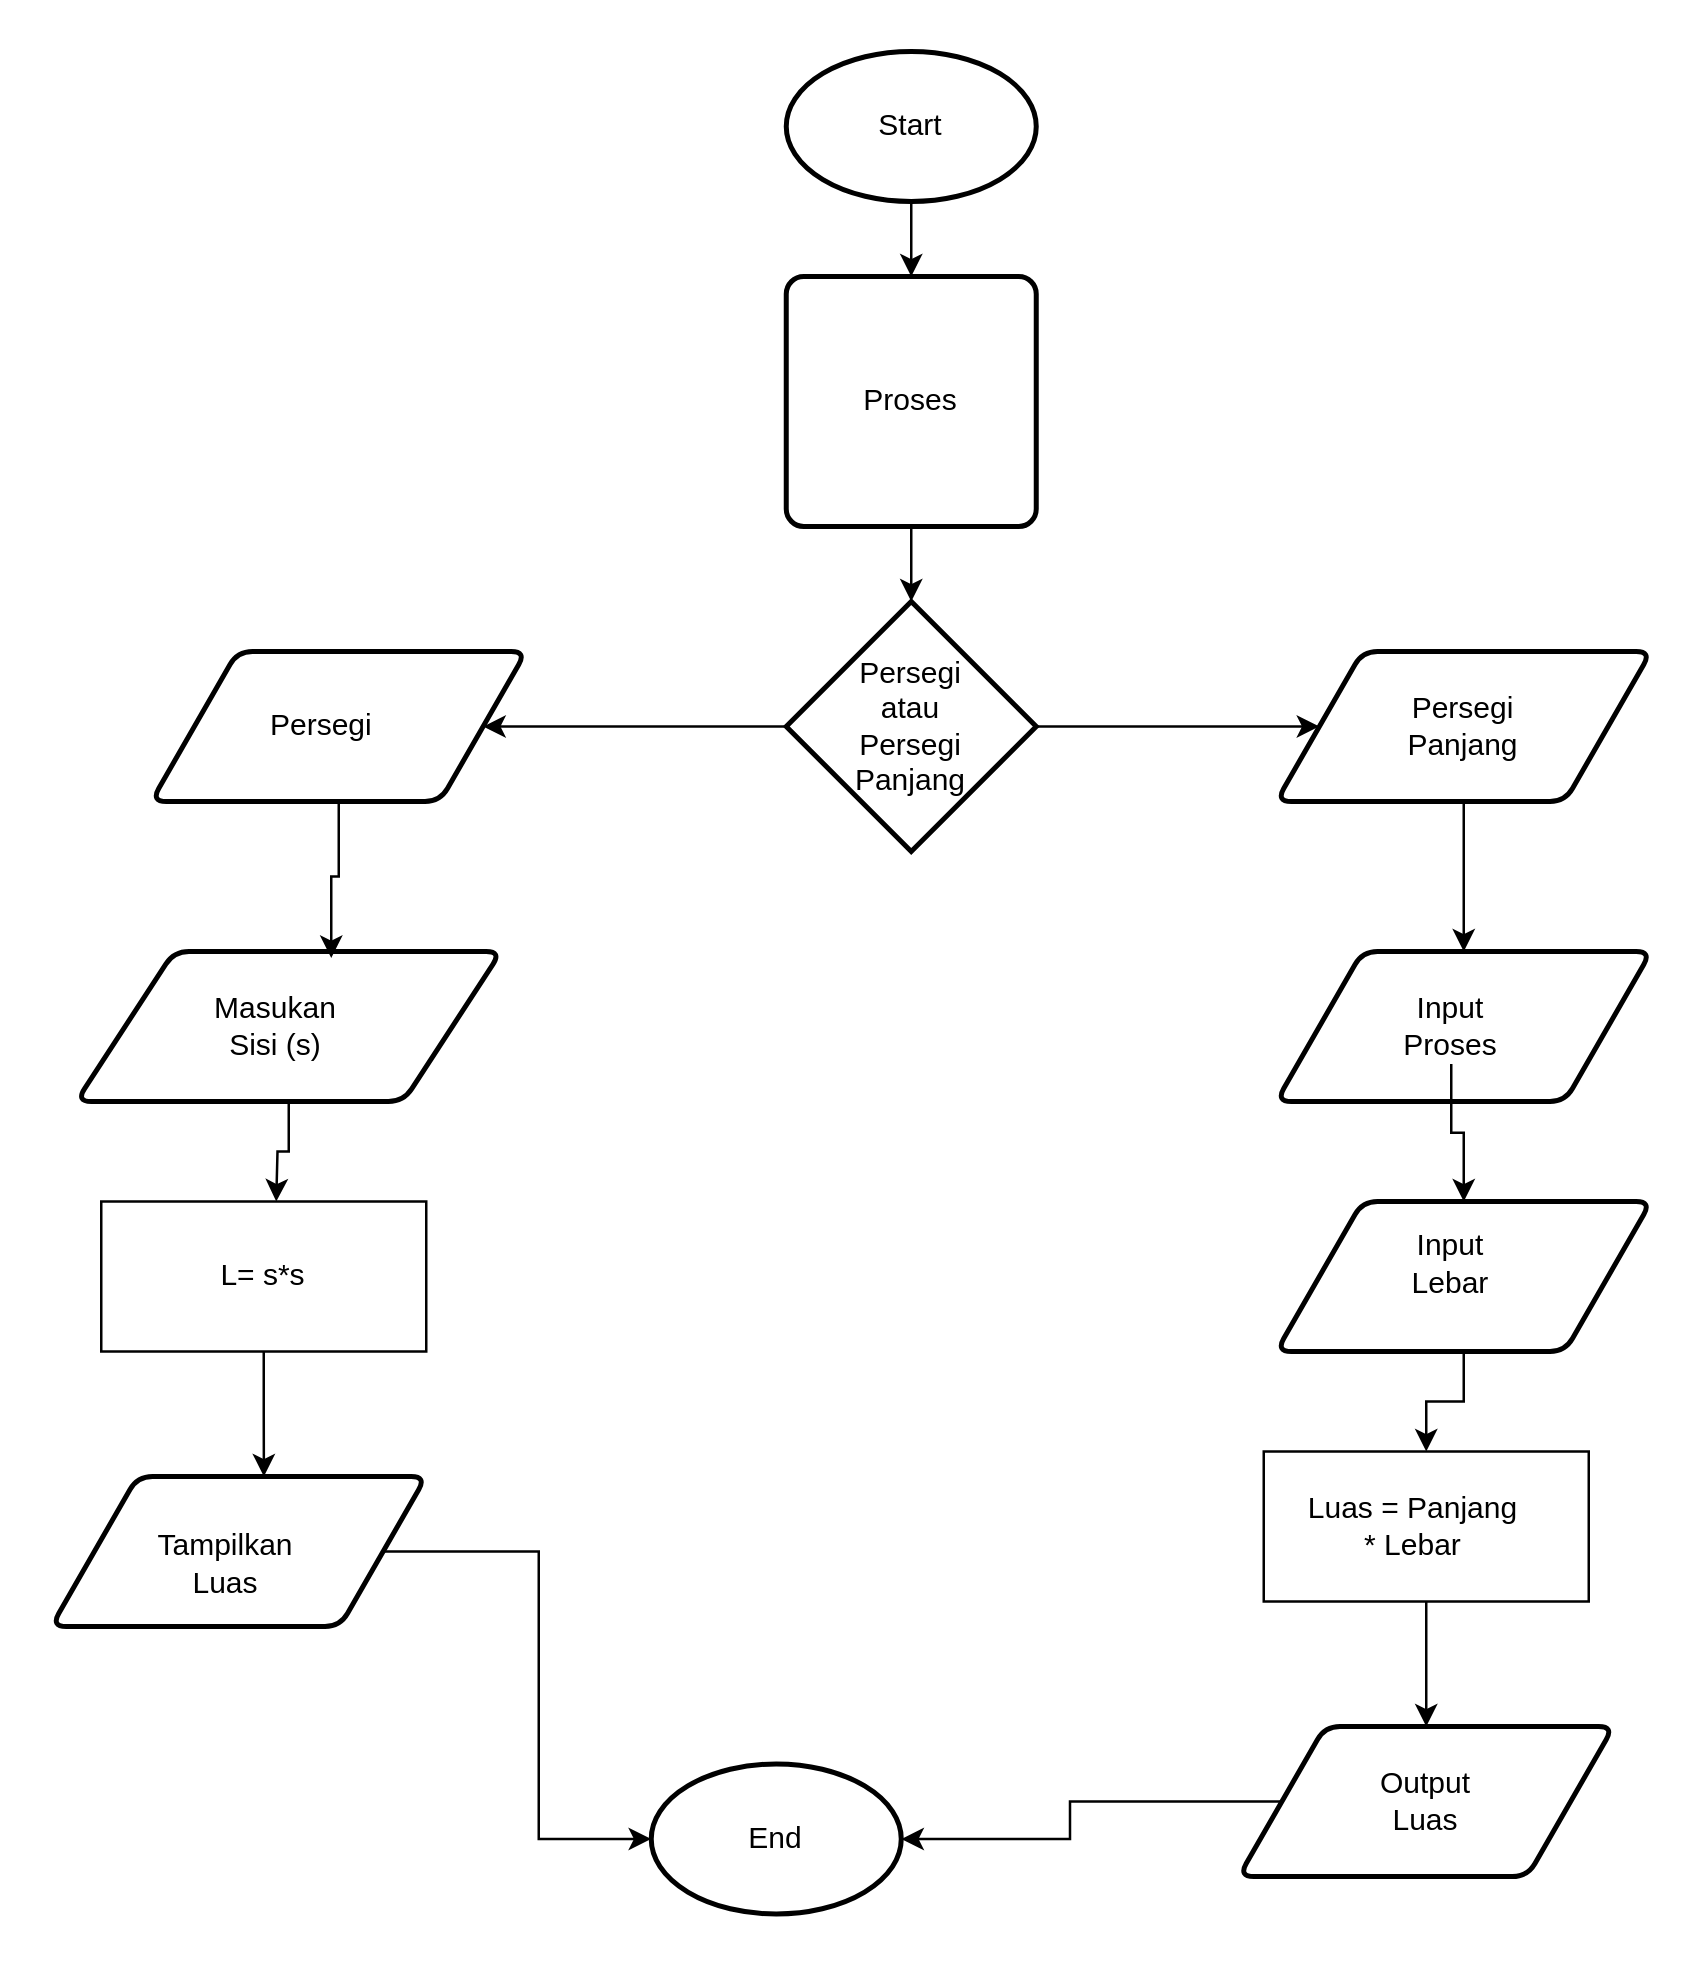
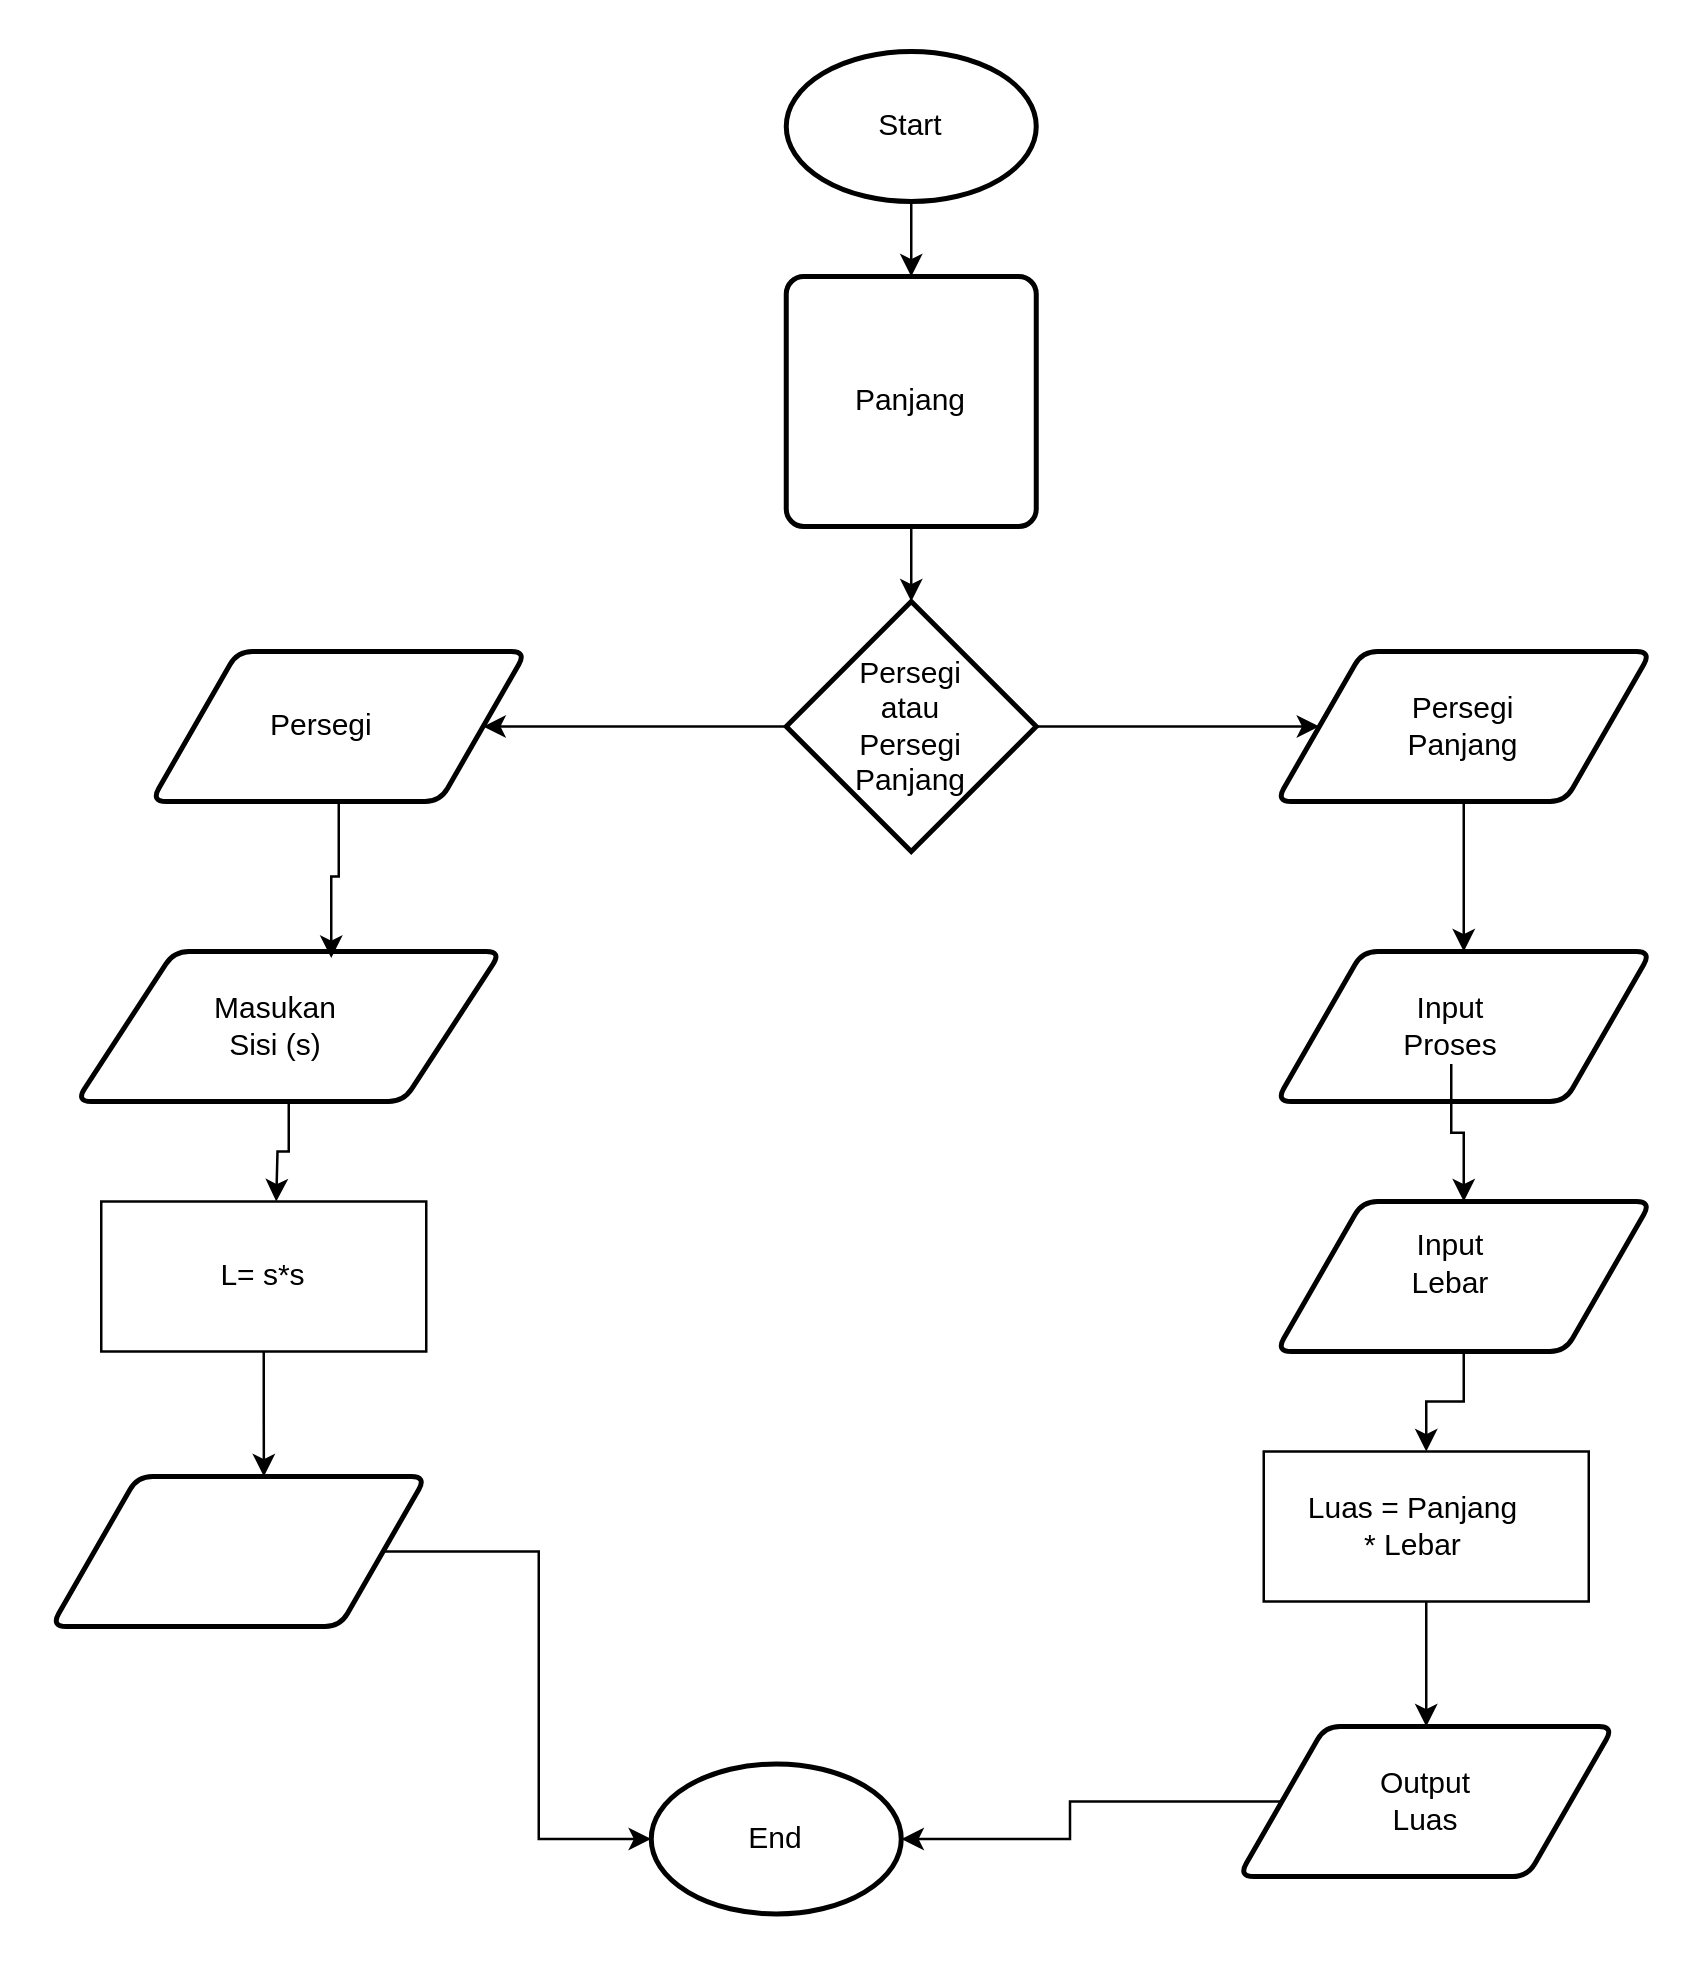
(911, 401) -> (911, 401)
(226, 1564) -> none
